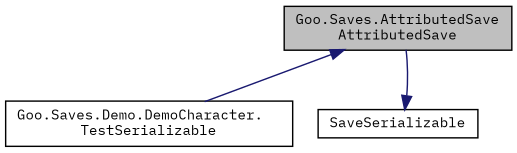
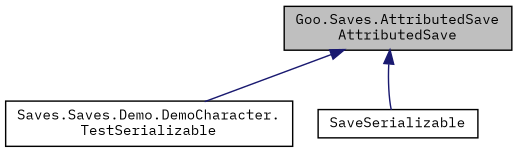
(408, 73) -> (389, 87)
(149, 124) -> (149, 124)
